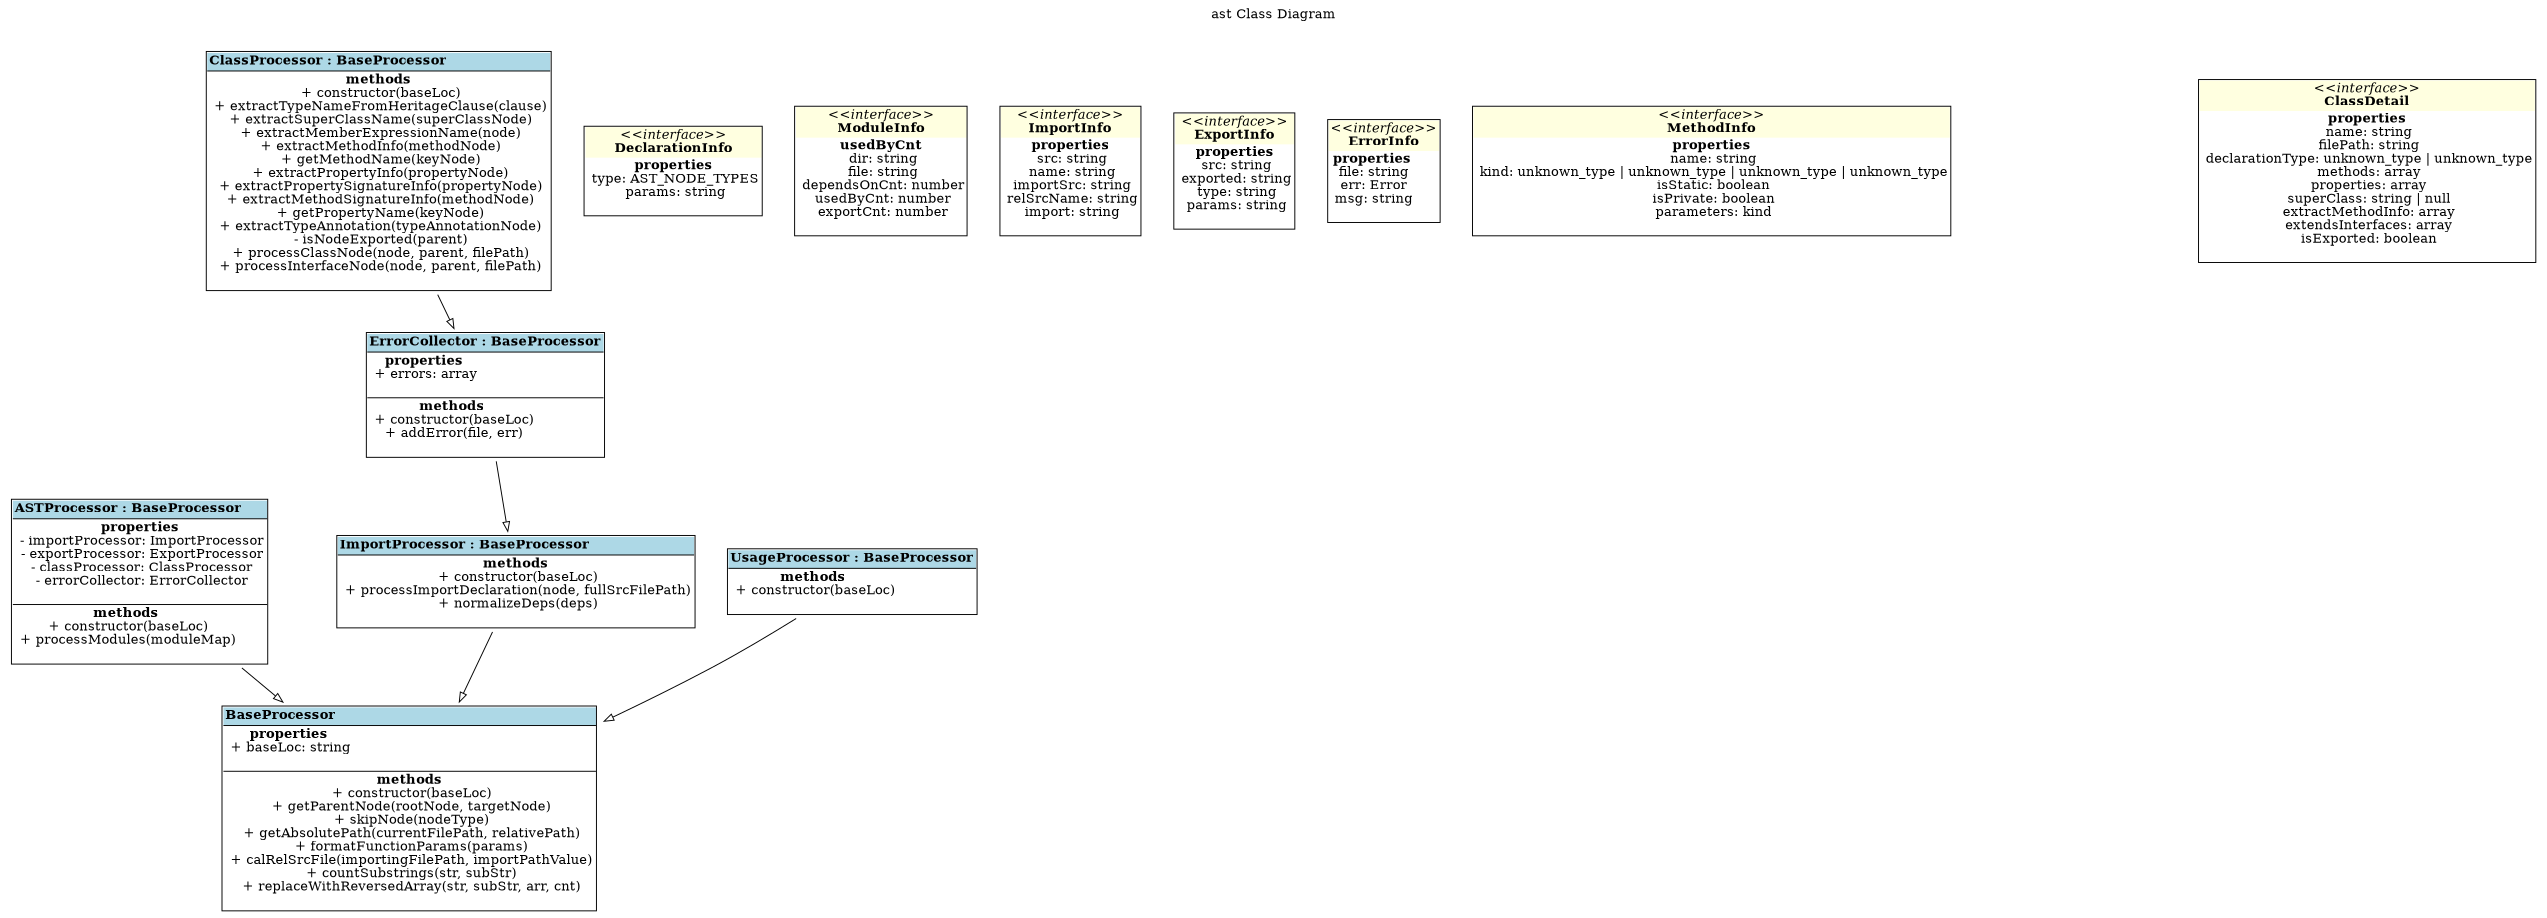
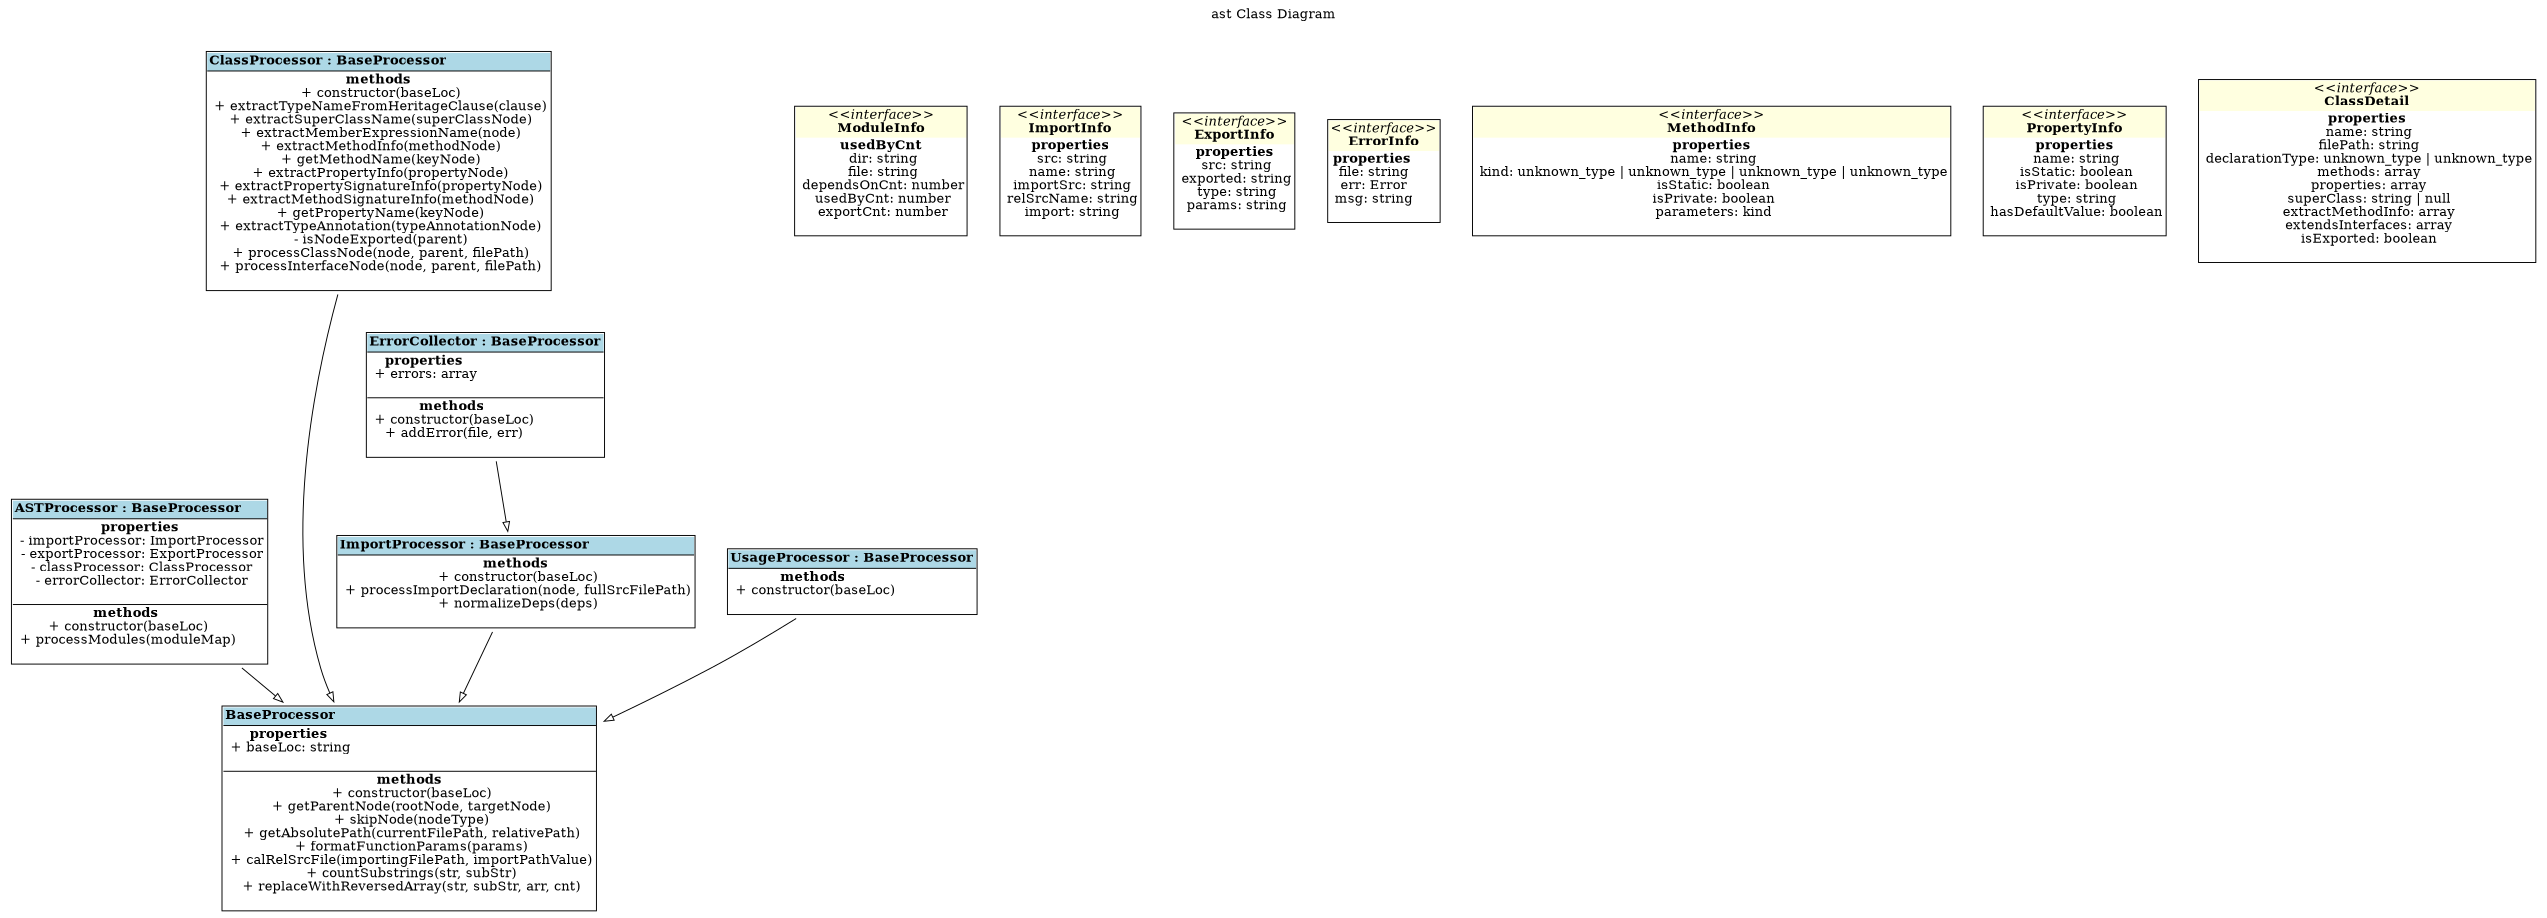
(673, 171) -> none
none -> (2075, 171)
(444, 307) -> (304, 494)
